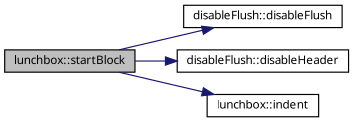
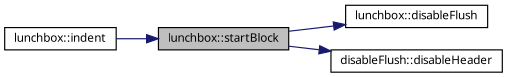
(263, 16) -> (417, 16)
(161, 82) -> (132, 39)
